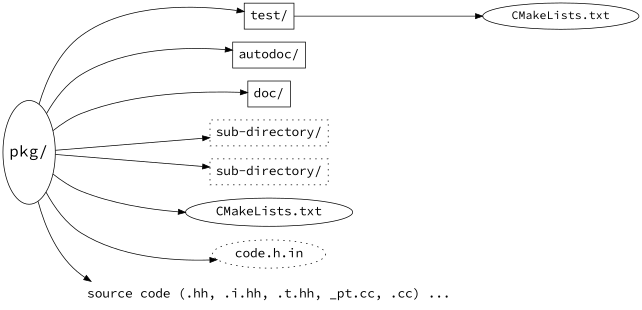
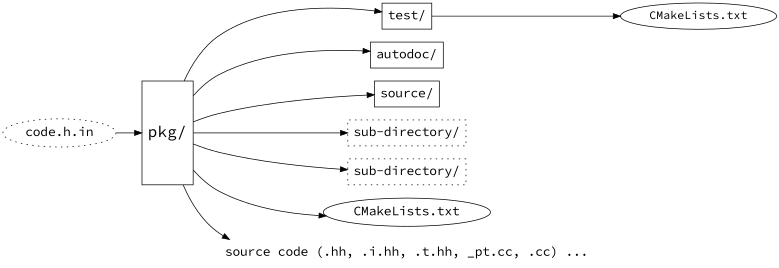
(269, 94) -> (407, 94)
(29, 152) -> (168, 133)
(117, 249) -> (125, 133)
